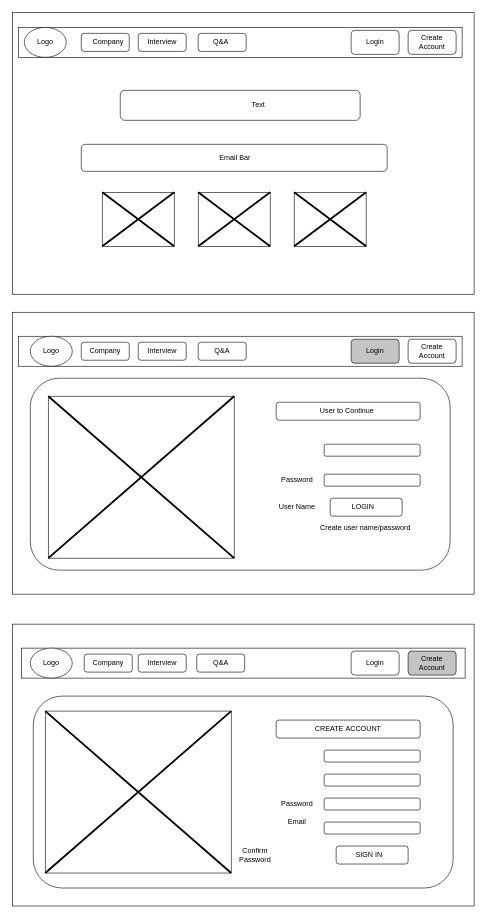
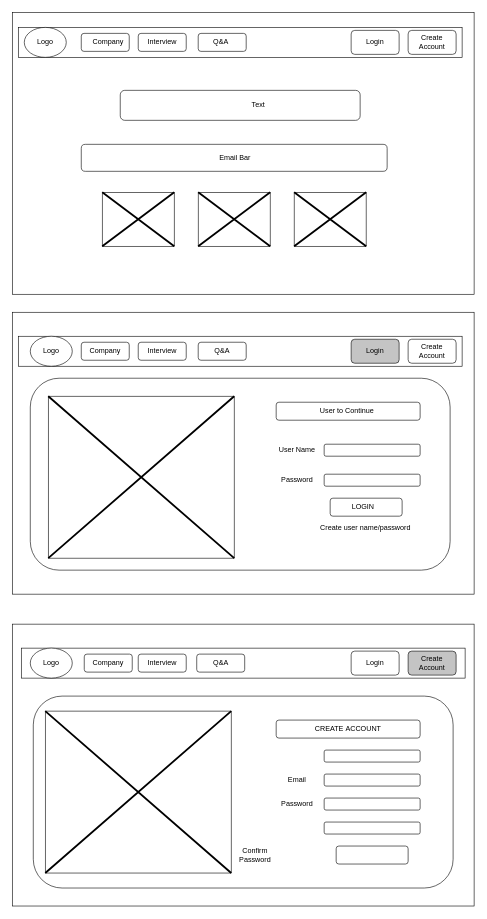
(297, 507) -> (297, 450)
(297, 822) -> (297, 780)
(369, 855) -> none
